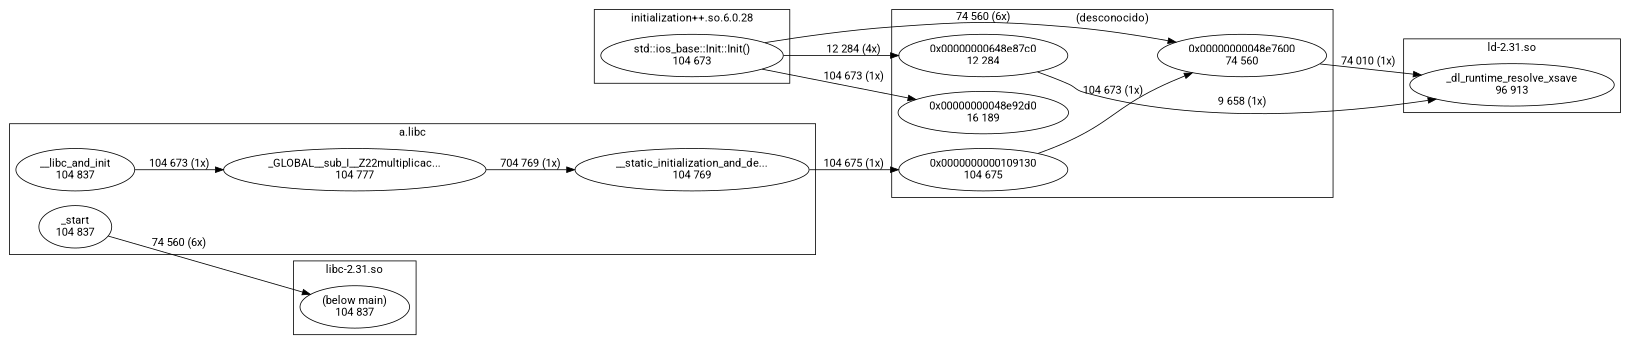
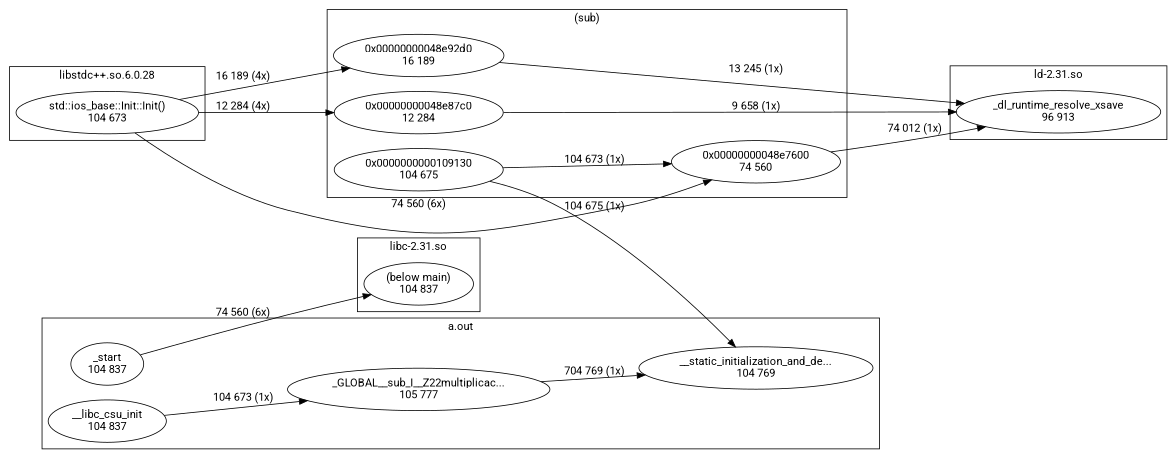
(692, 19) -> (107, 76)
(1112, 19) -> (587, 19)
(983, 56) -> (419, 113)
(1368, 61) -> (915, 129)
(854, 77) -> (243, 77)
none -> (728, 83)
(413, 133) -> (461, 327)
(75, 170) -> (107, 421)
(355, 170) -> (419, 389)
(850, 170) -> (620, 246)
